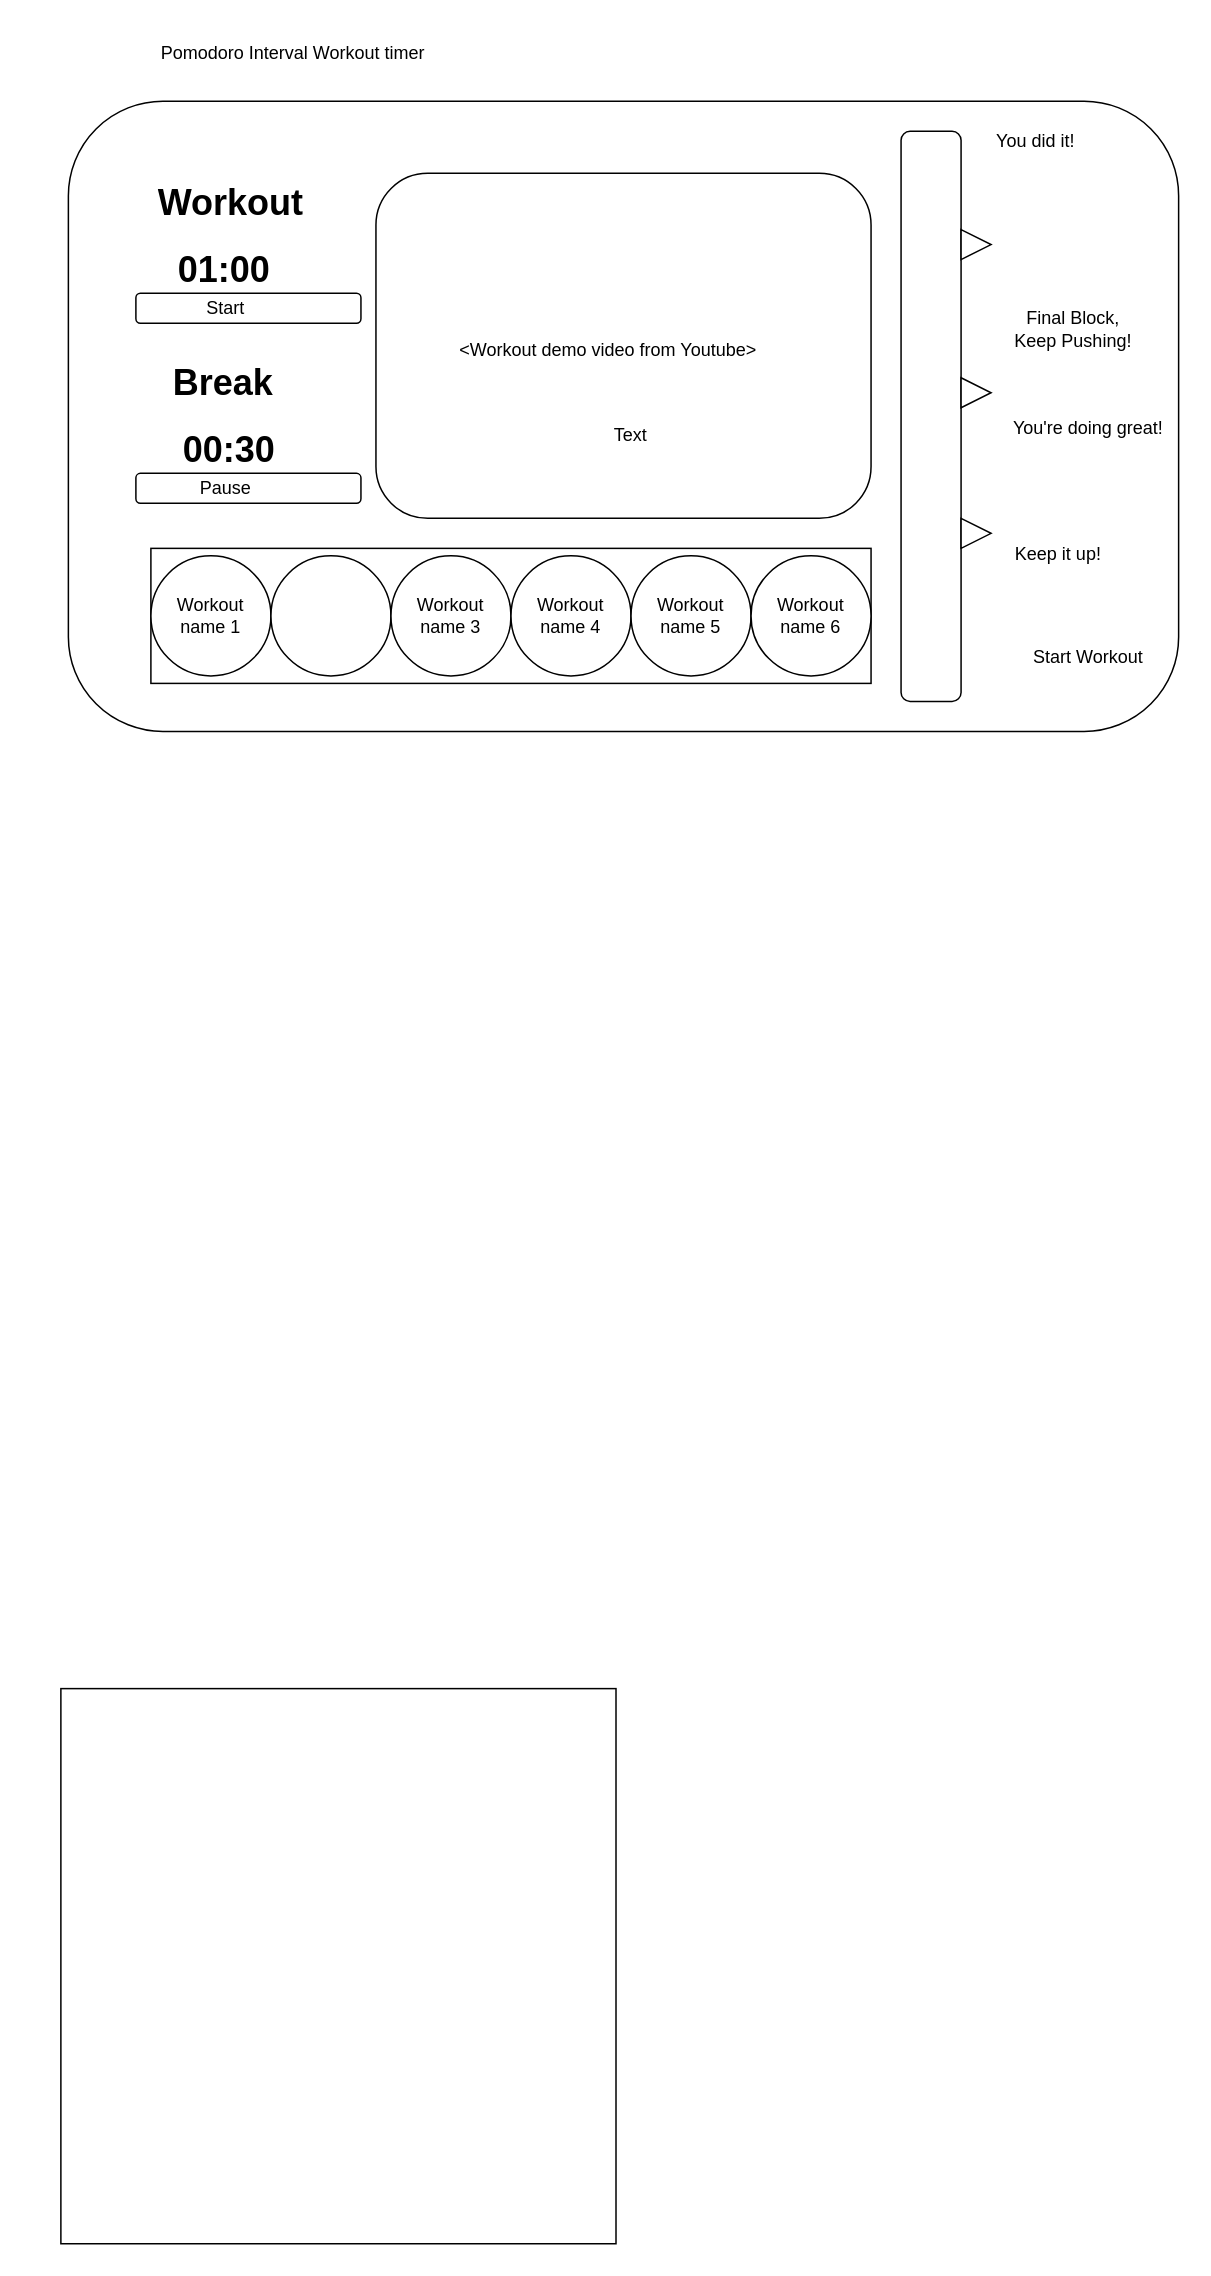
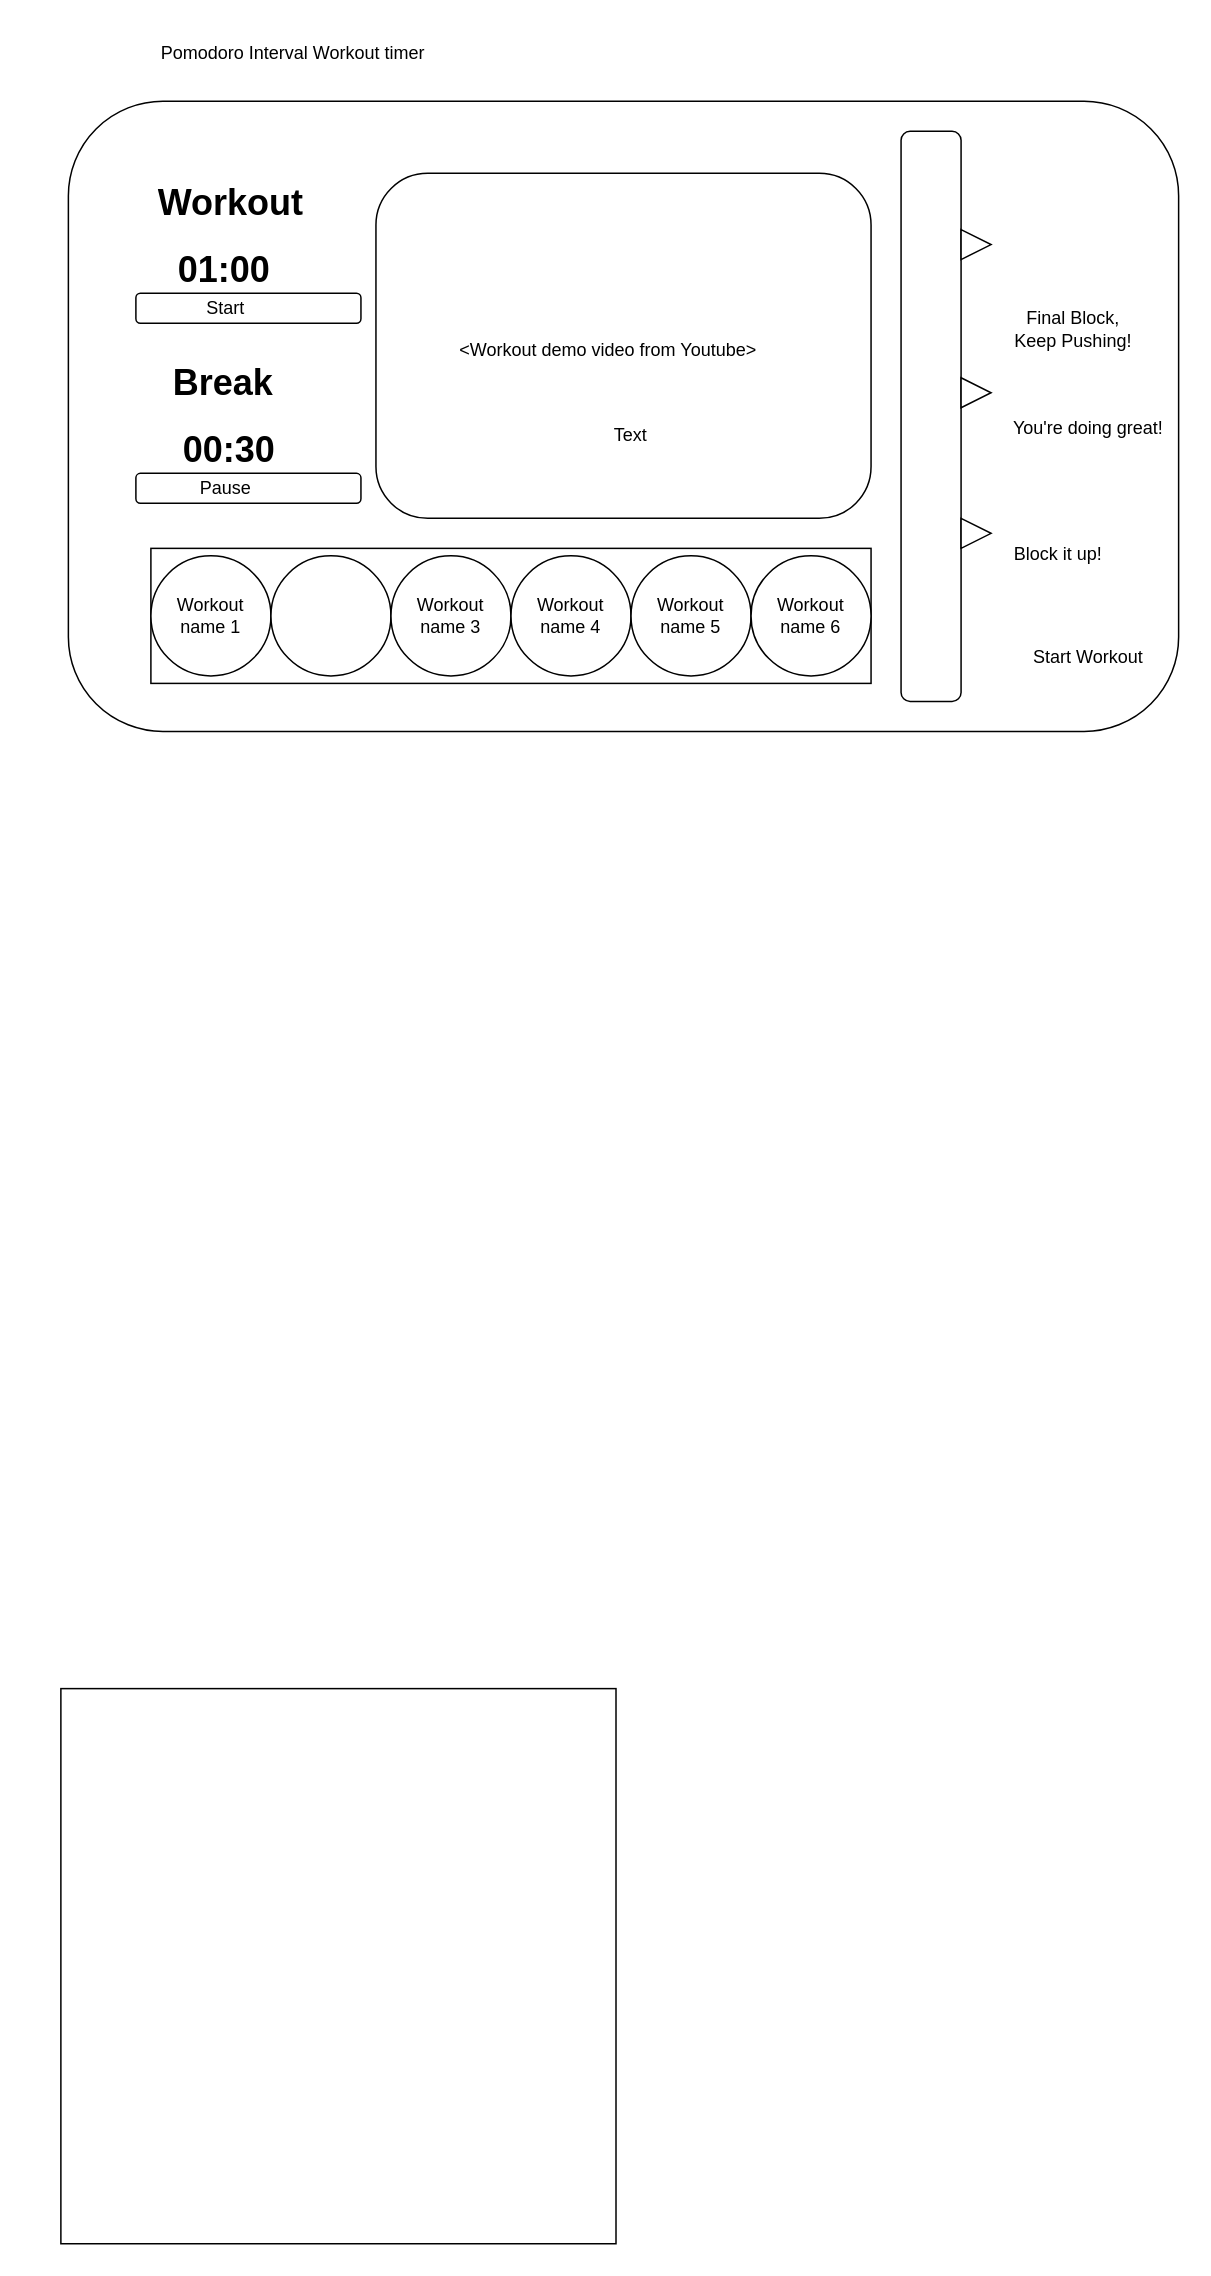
(1036, 141) -> none
(1058, 554) -> (1058, 554)
